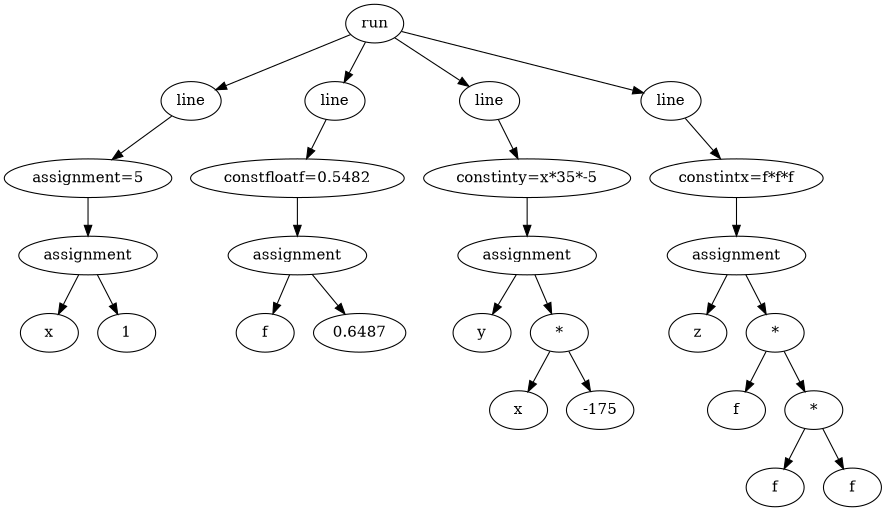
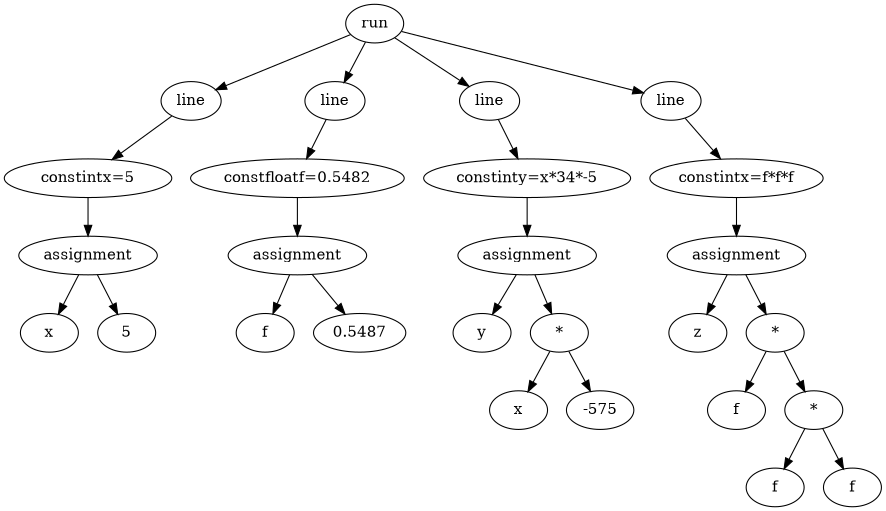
(88, 178) -> (88, 178)
(527, 178) -> (527, 178)
(127, 333) -> (127, 333)
(360, 333) -> (360, 333)
(600, 410) -> (600, 410)
